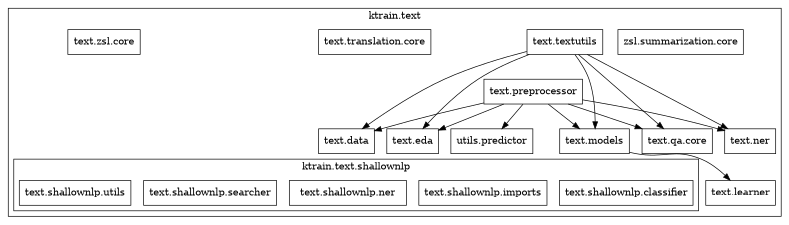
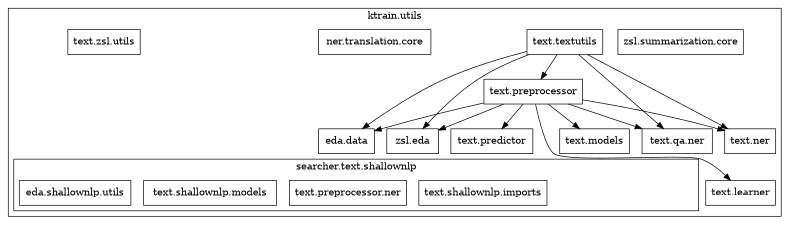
(395, 16) -> (395, 16)
(104, 42) -> (104, 42)
(375, 42) -> (375, 42)
(591, 86) -> (551, 64)
(347, 141) -> (347, 141)
(413, 141) -> (413, 141)
(492, 141) -> (492, 141)
(677, 141) -> (677, 141)
(680, 154) -> (558, 155)
(356, 167) -> (356, 167)
(75, 193) -> (75, 193)
(210, 193) -> (210, 193)
(348, 193) -> (348, 193)
(626, 193) -> none
